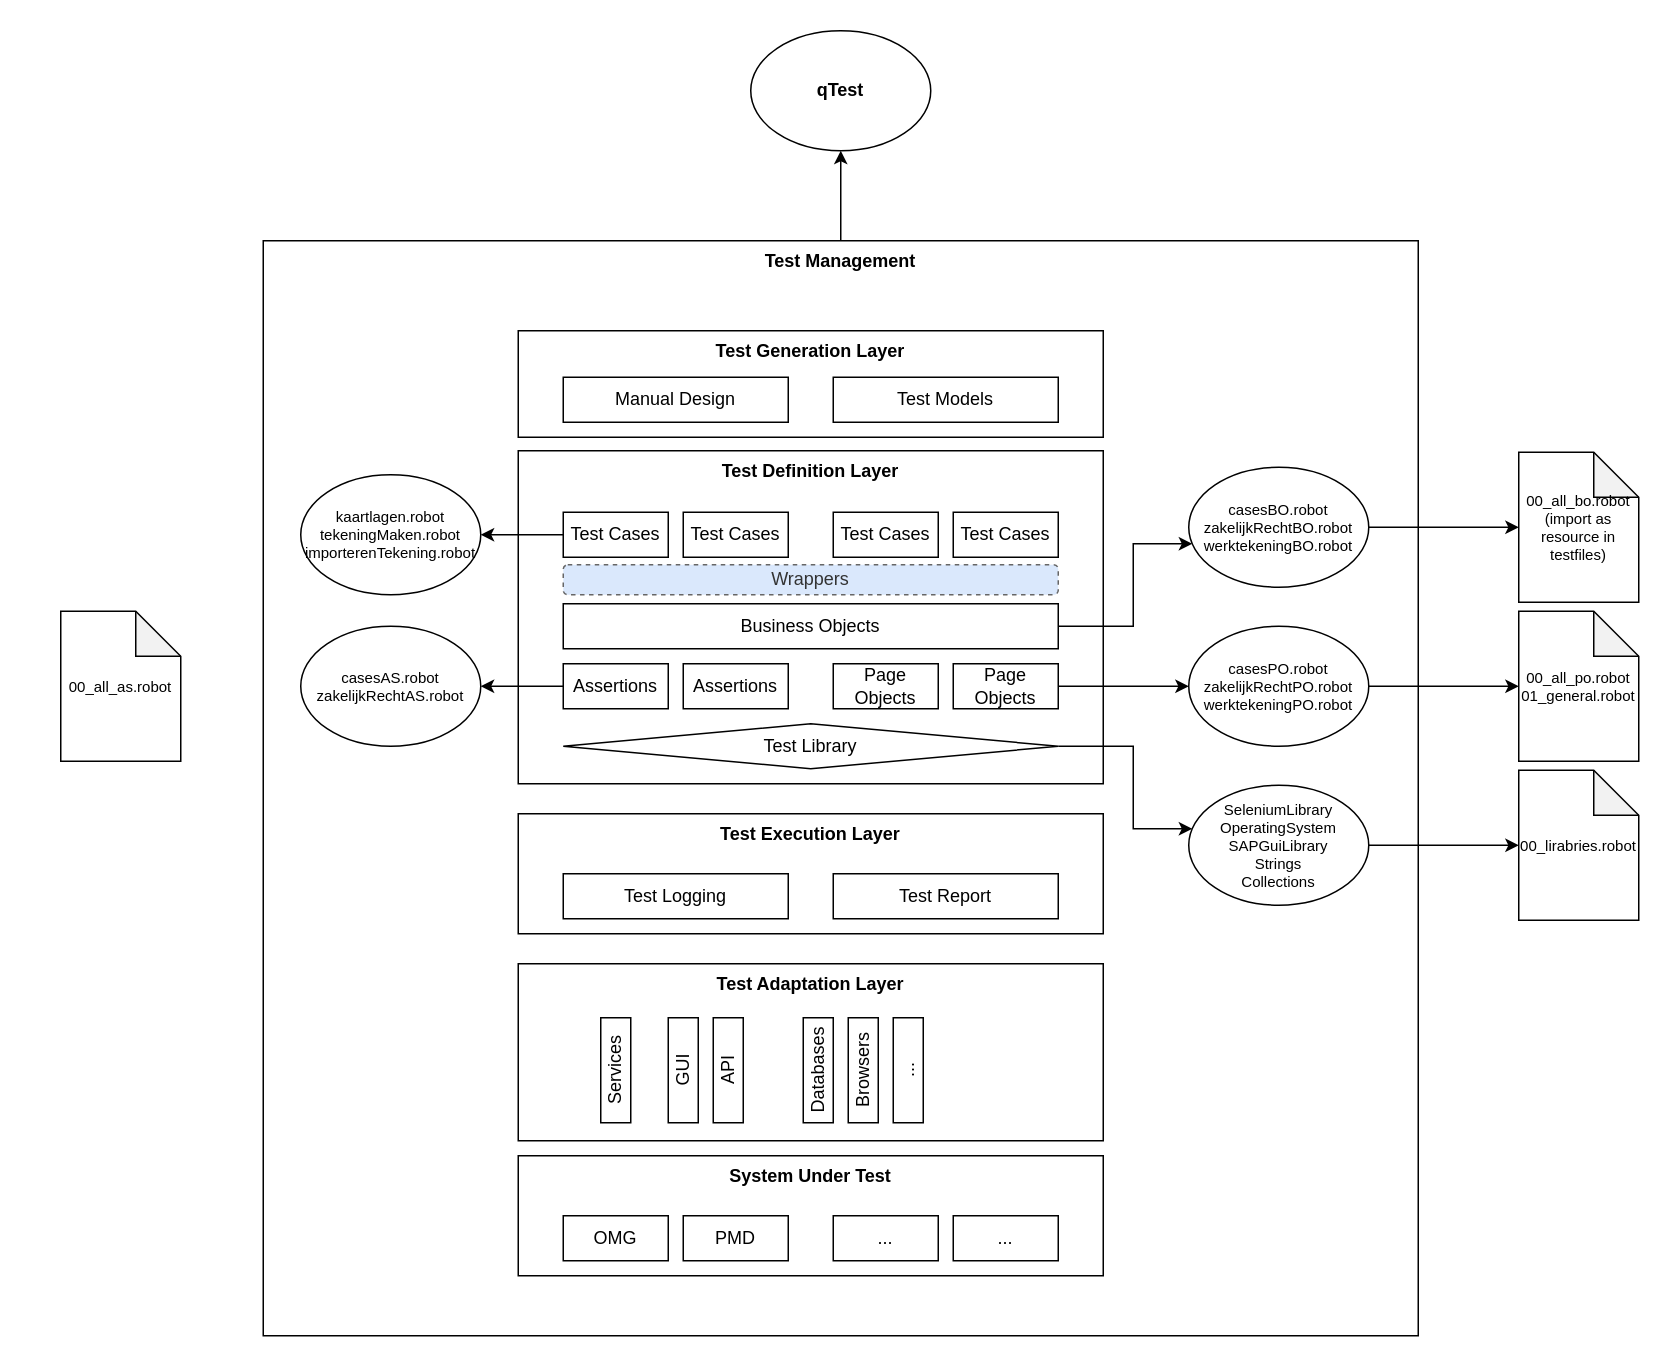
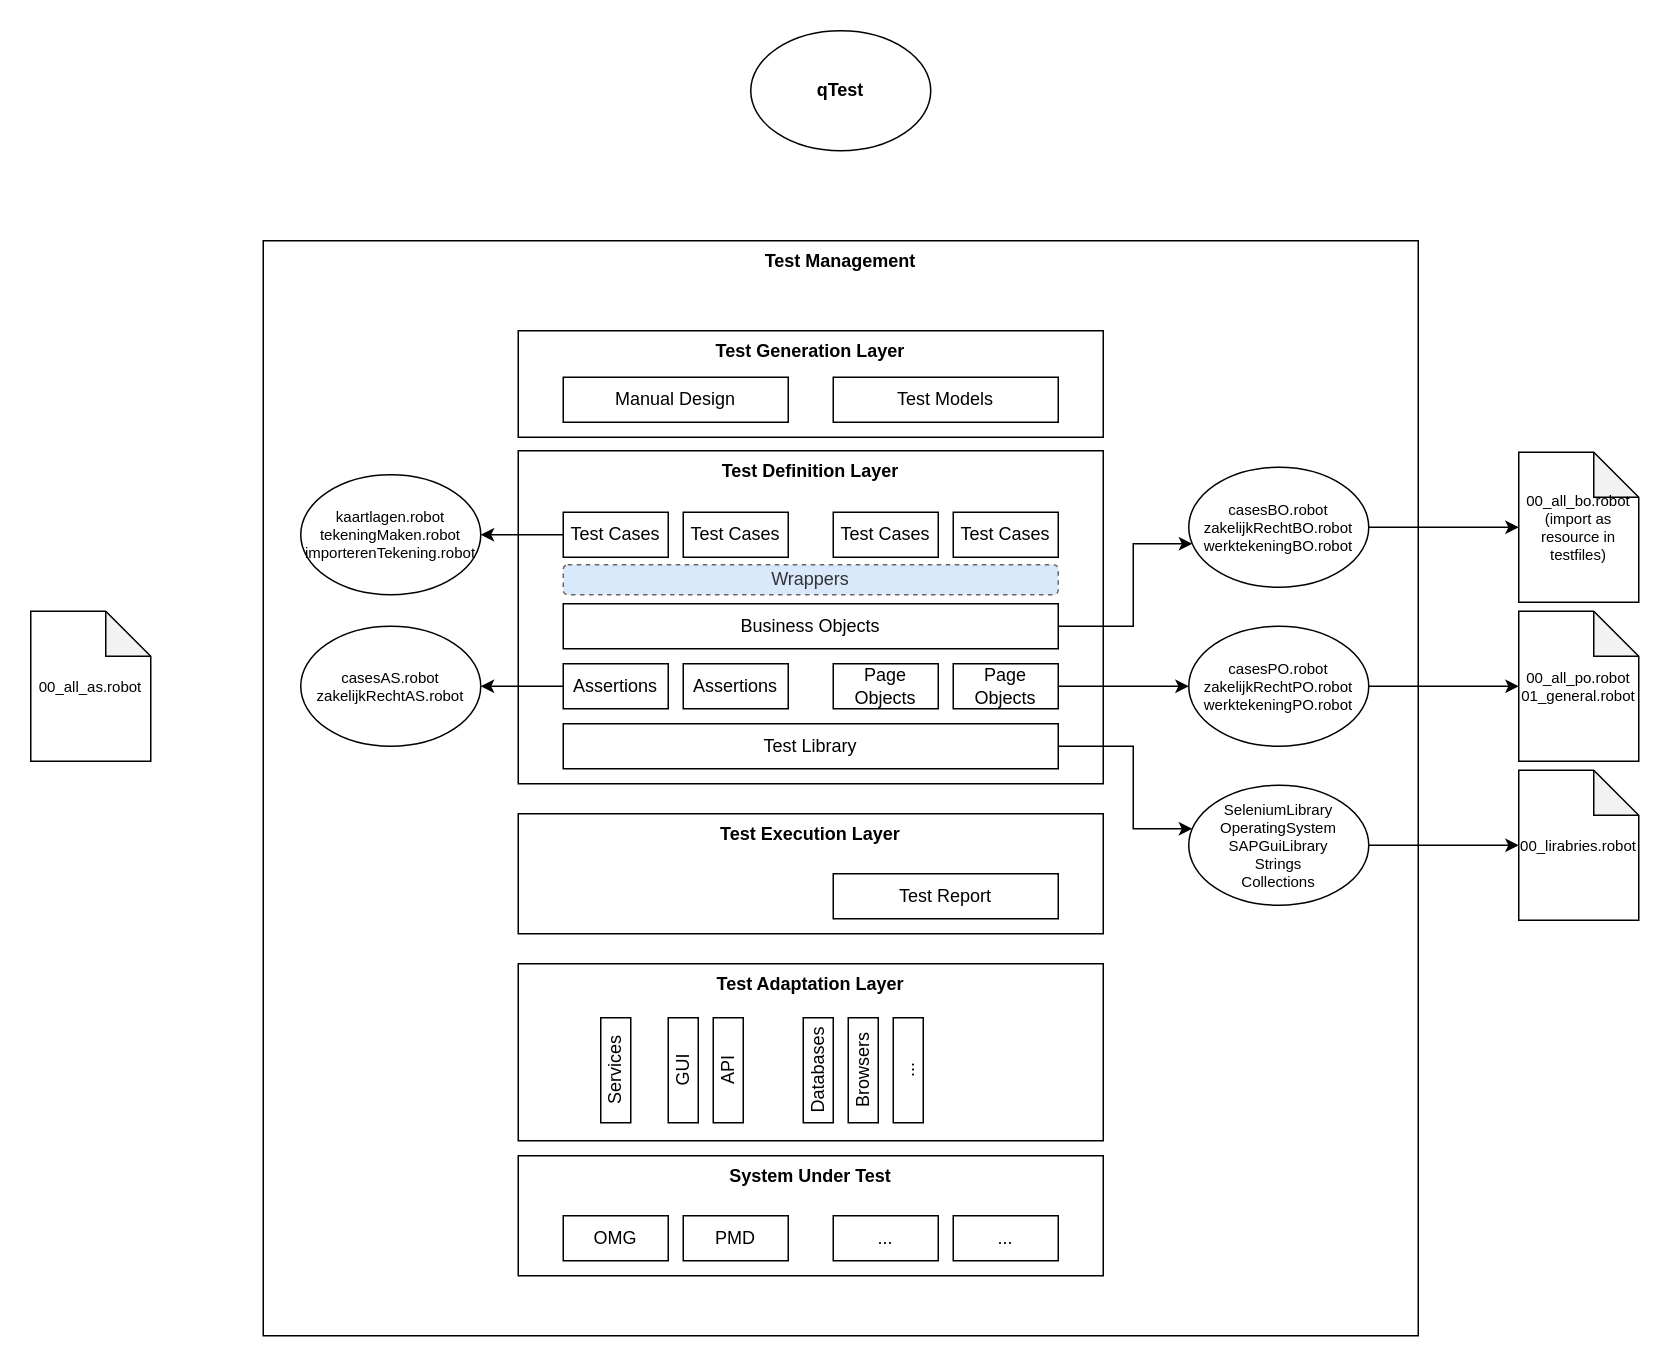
(841, 201) -> none
(121, 686) -> (91, 686)
(811, 746) -> (811, 746)
(676, 896) -> none
